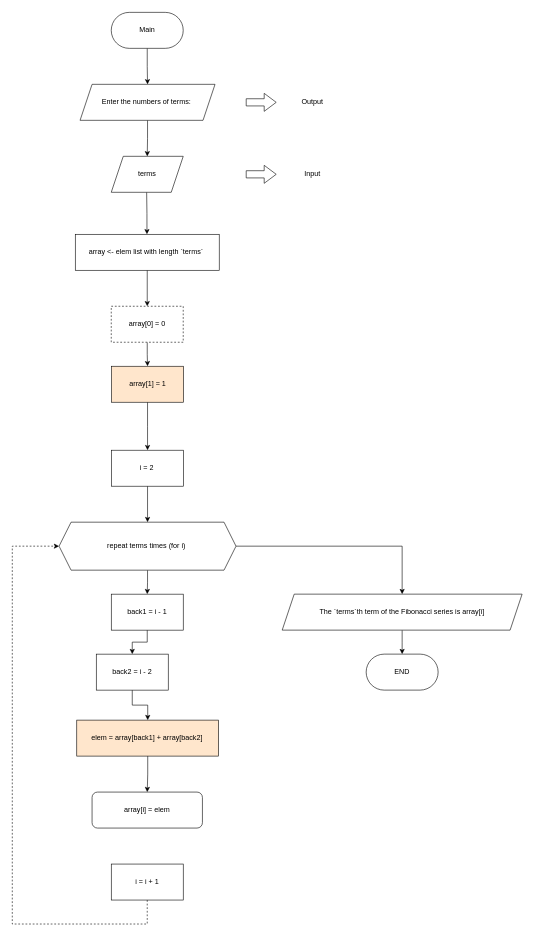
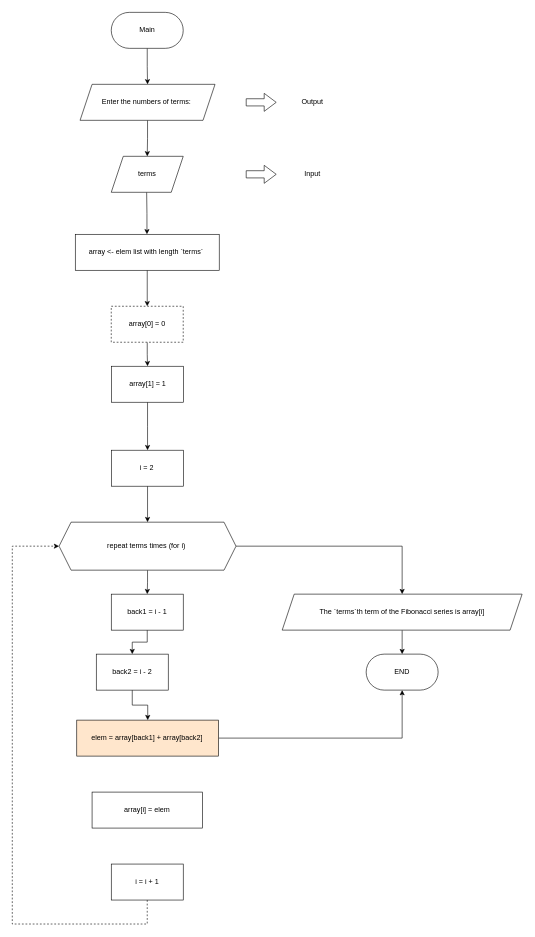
(148, 384) -> (148, 384)
(148, 781) -> (402, 695)
(147, 810) -> (147, 810)
